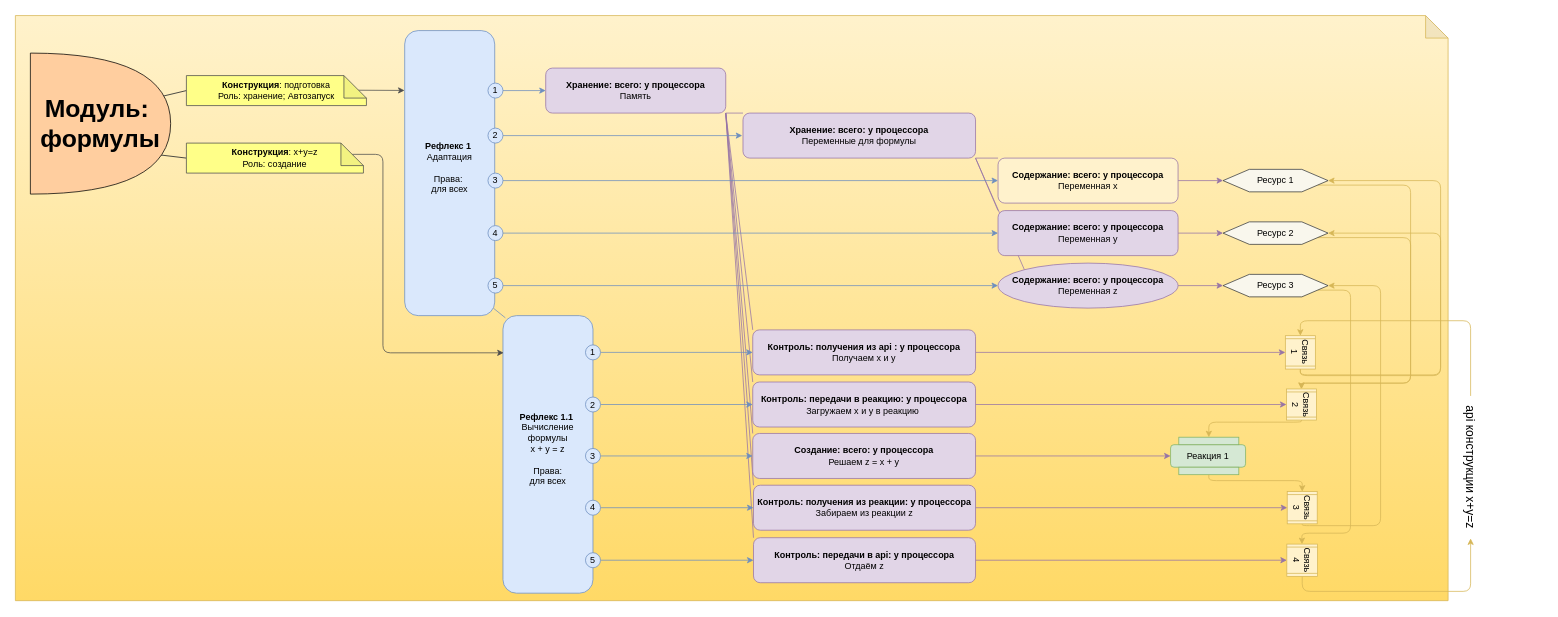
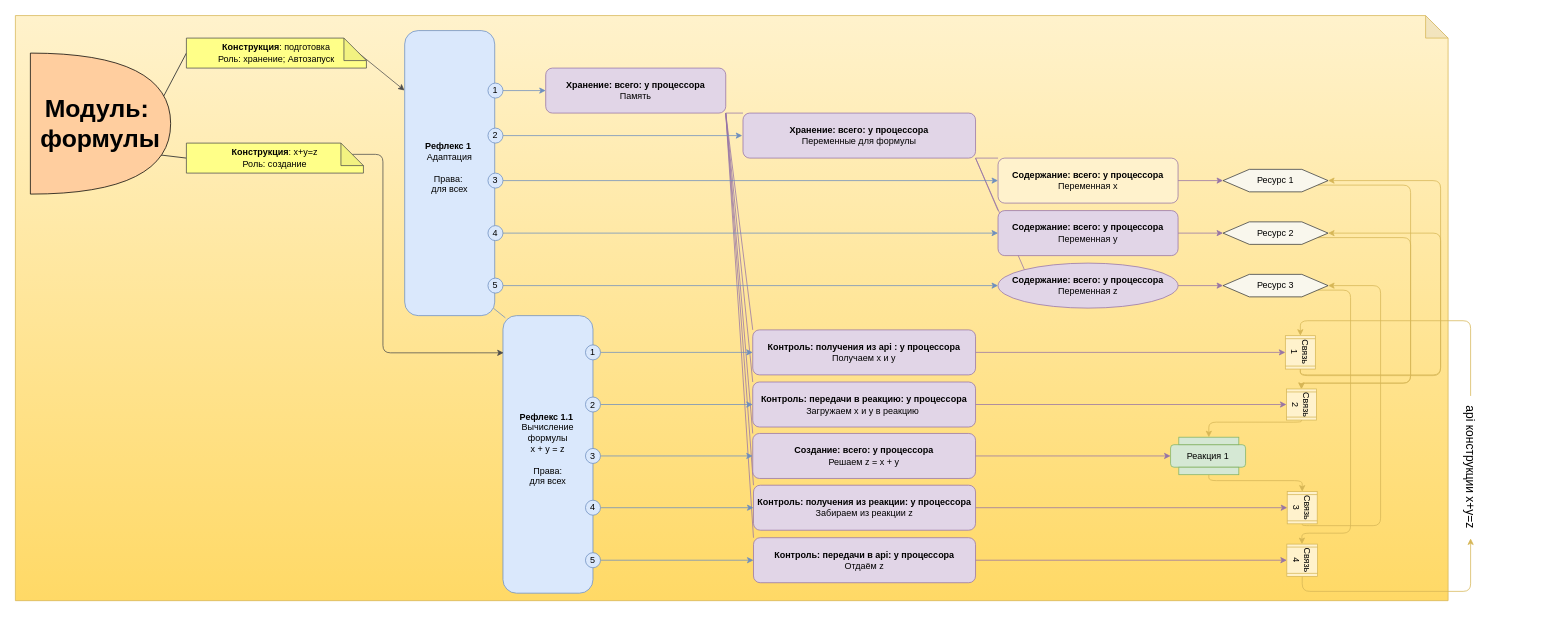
(276, 90) -> (276, 53)
